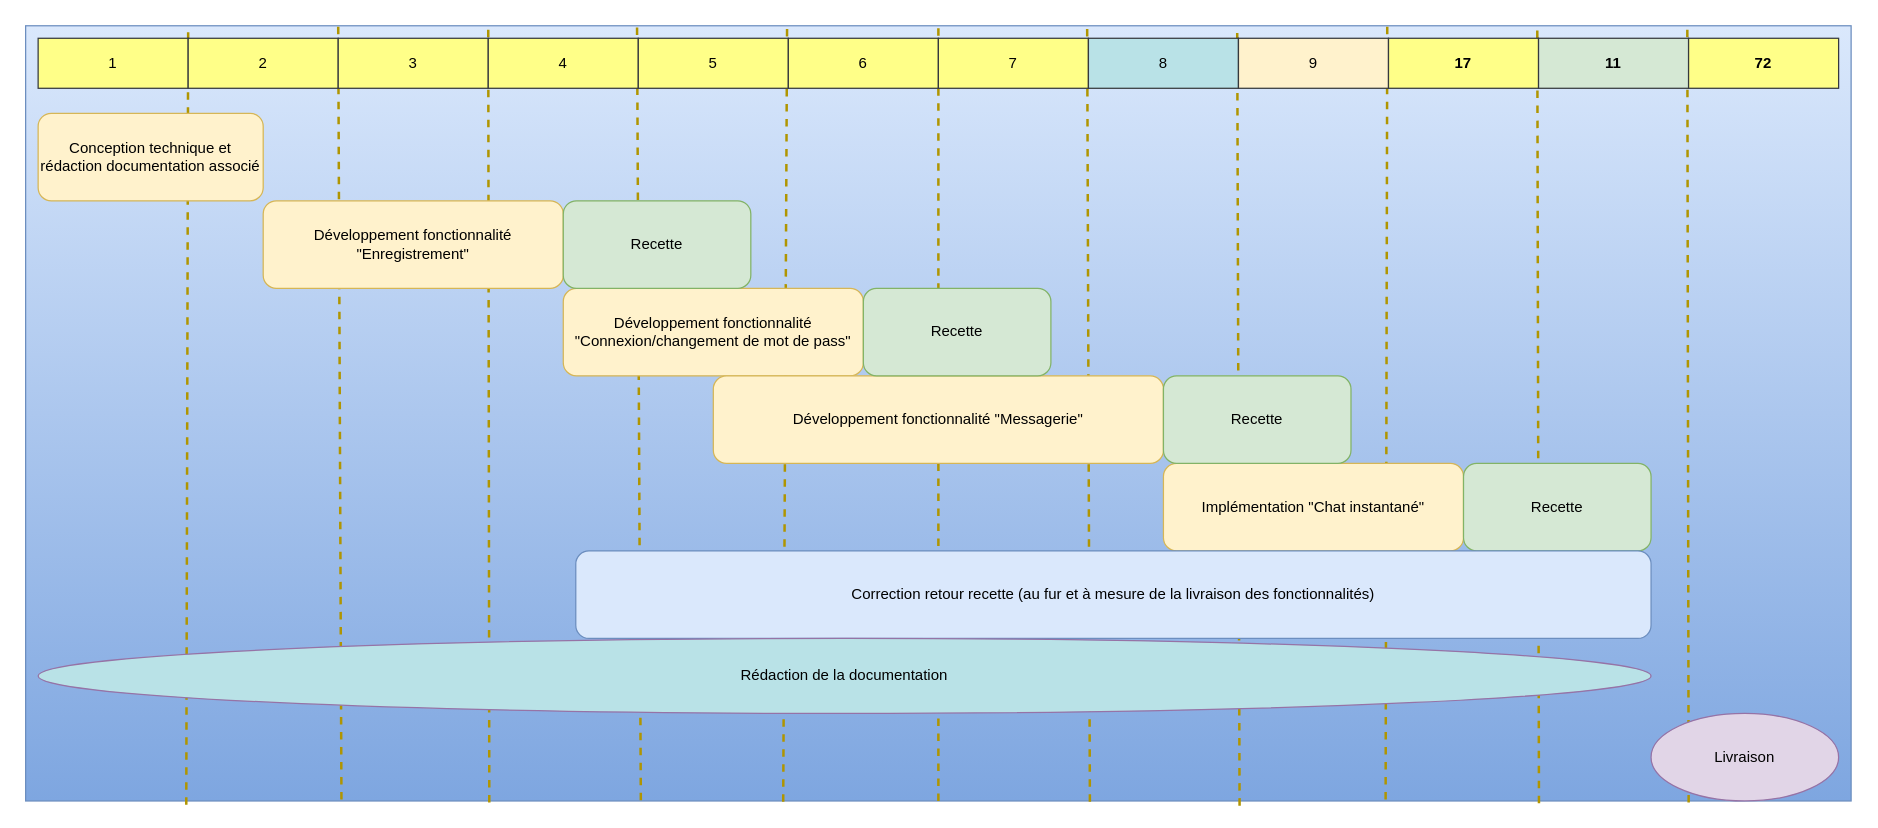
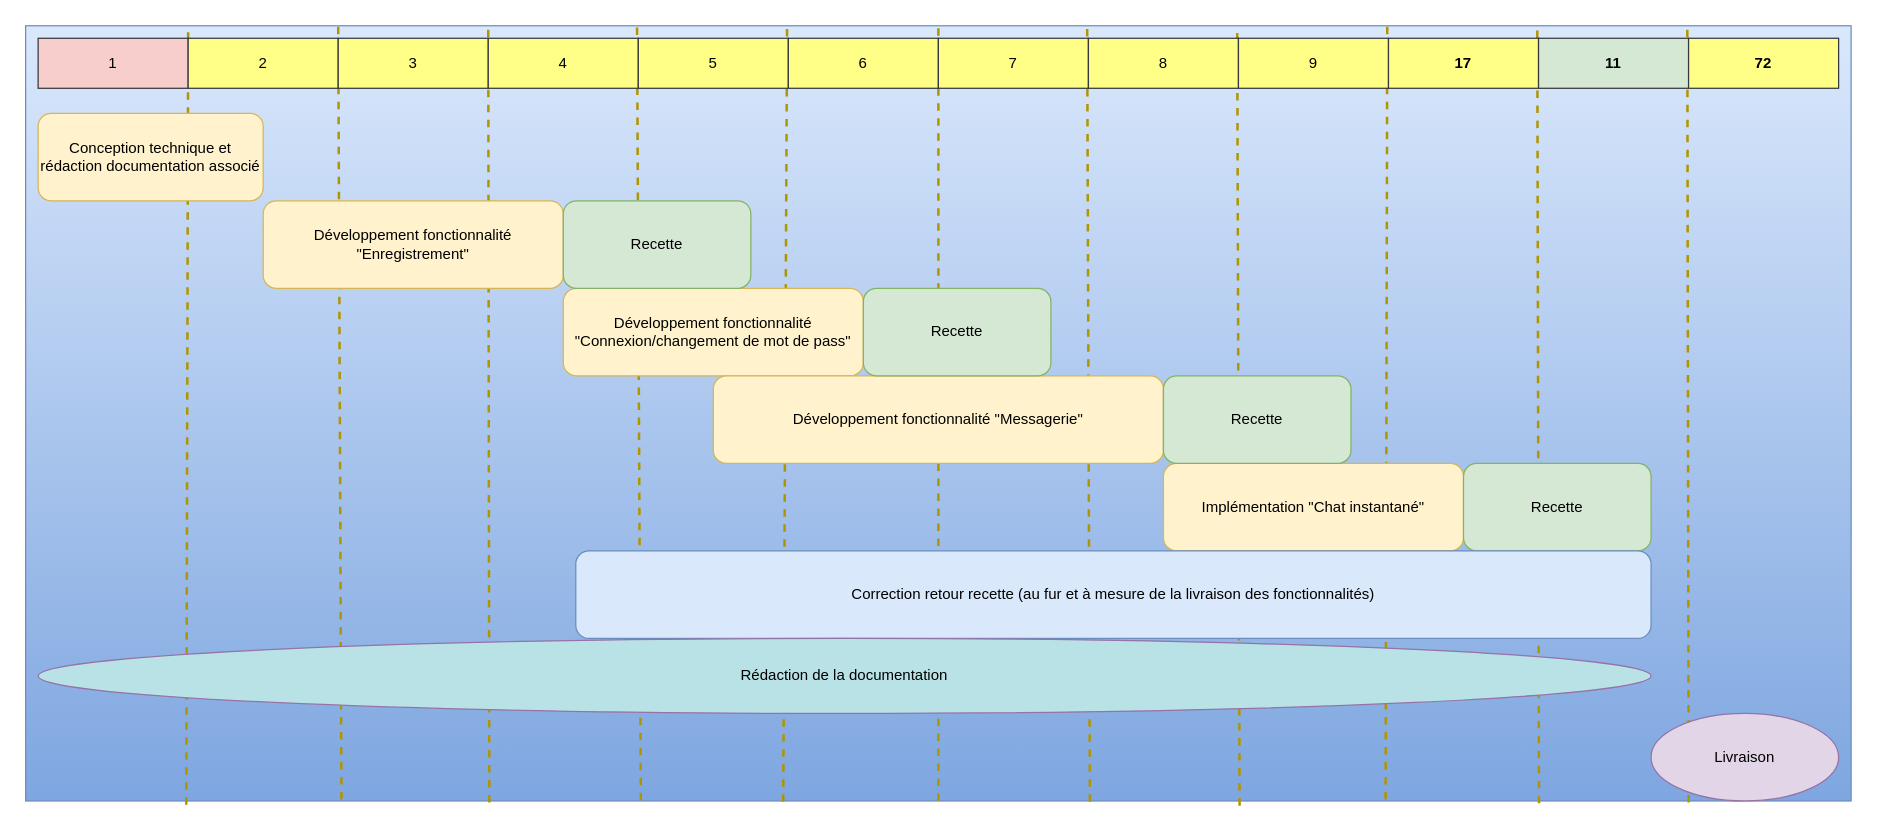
(113, 63) -> (113, 63)
(1163, 63) -> (1163, 63)
(1313, 63) -> (1313, 63)
